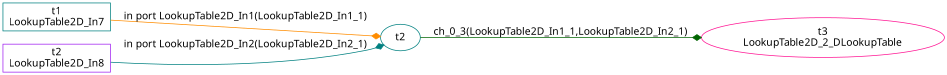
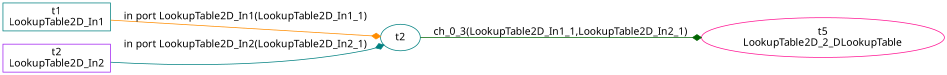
(57, 17) -> (57, 17)
(823, 38) -> (823, 38)
(57, 58) -> (57, 58)
